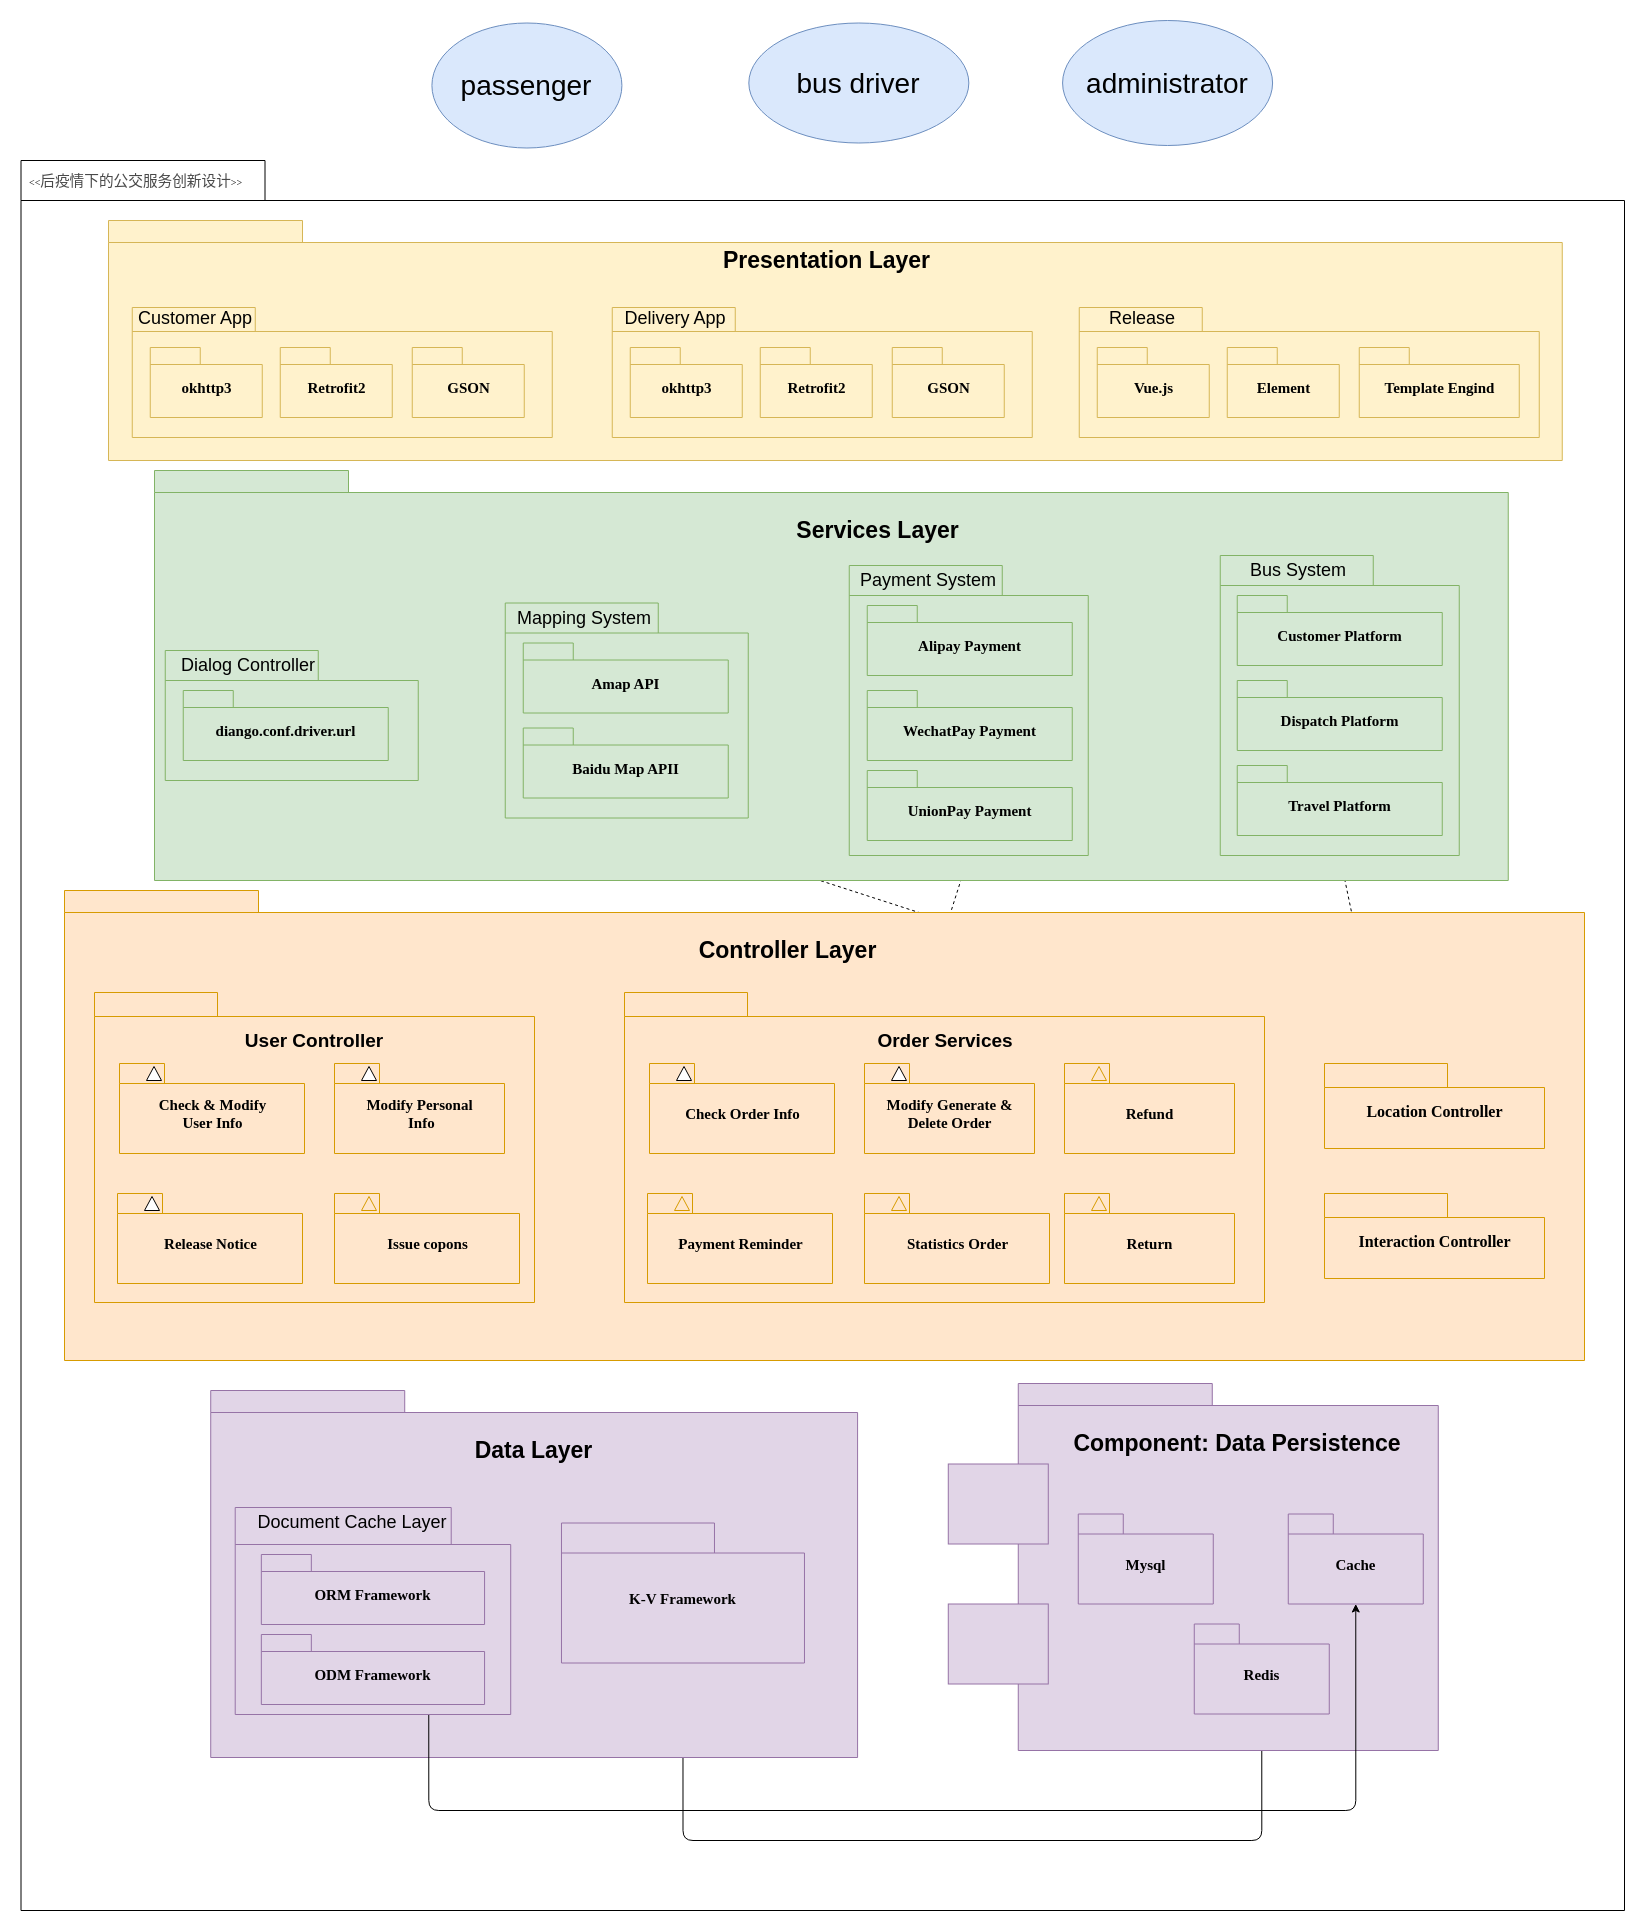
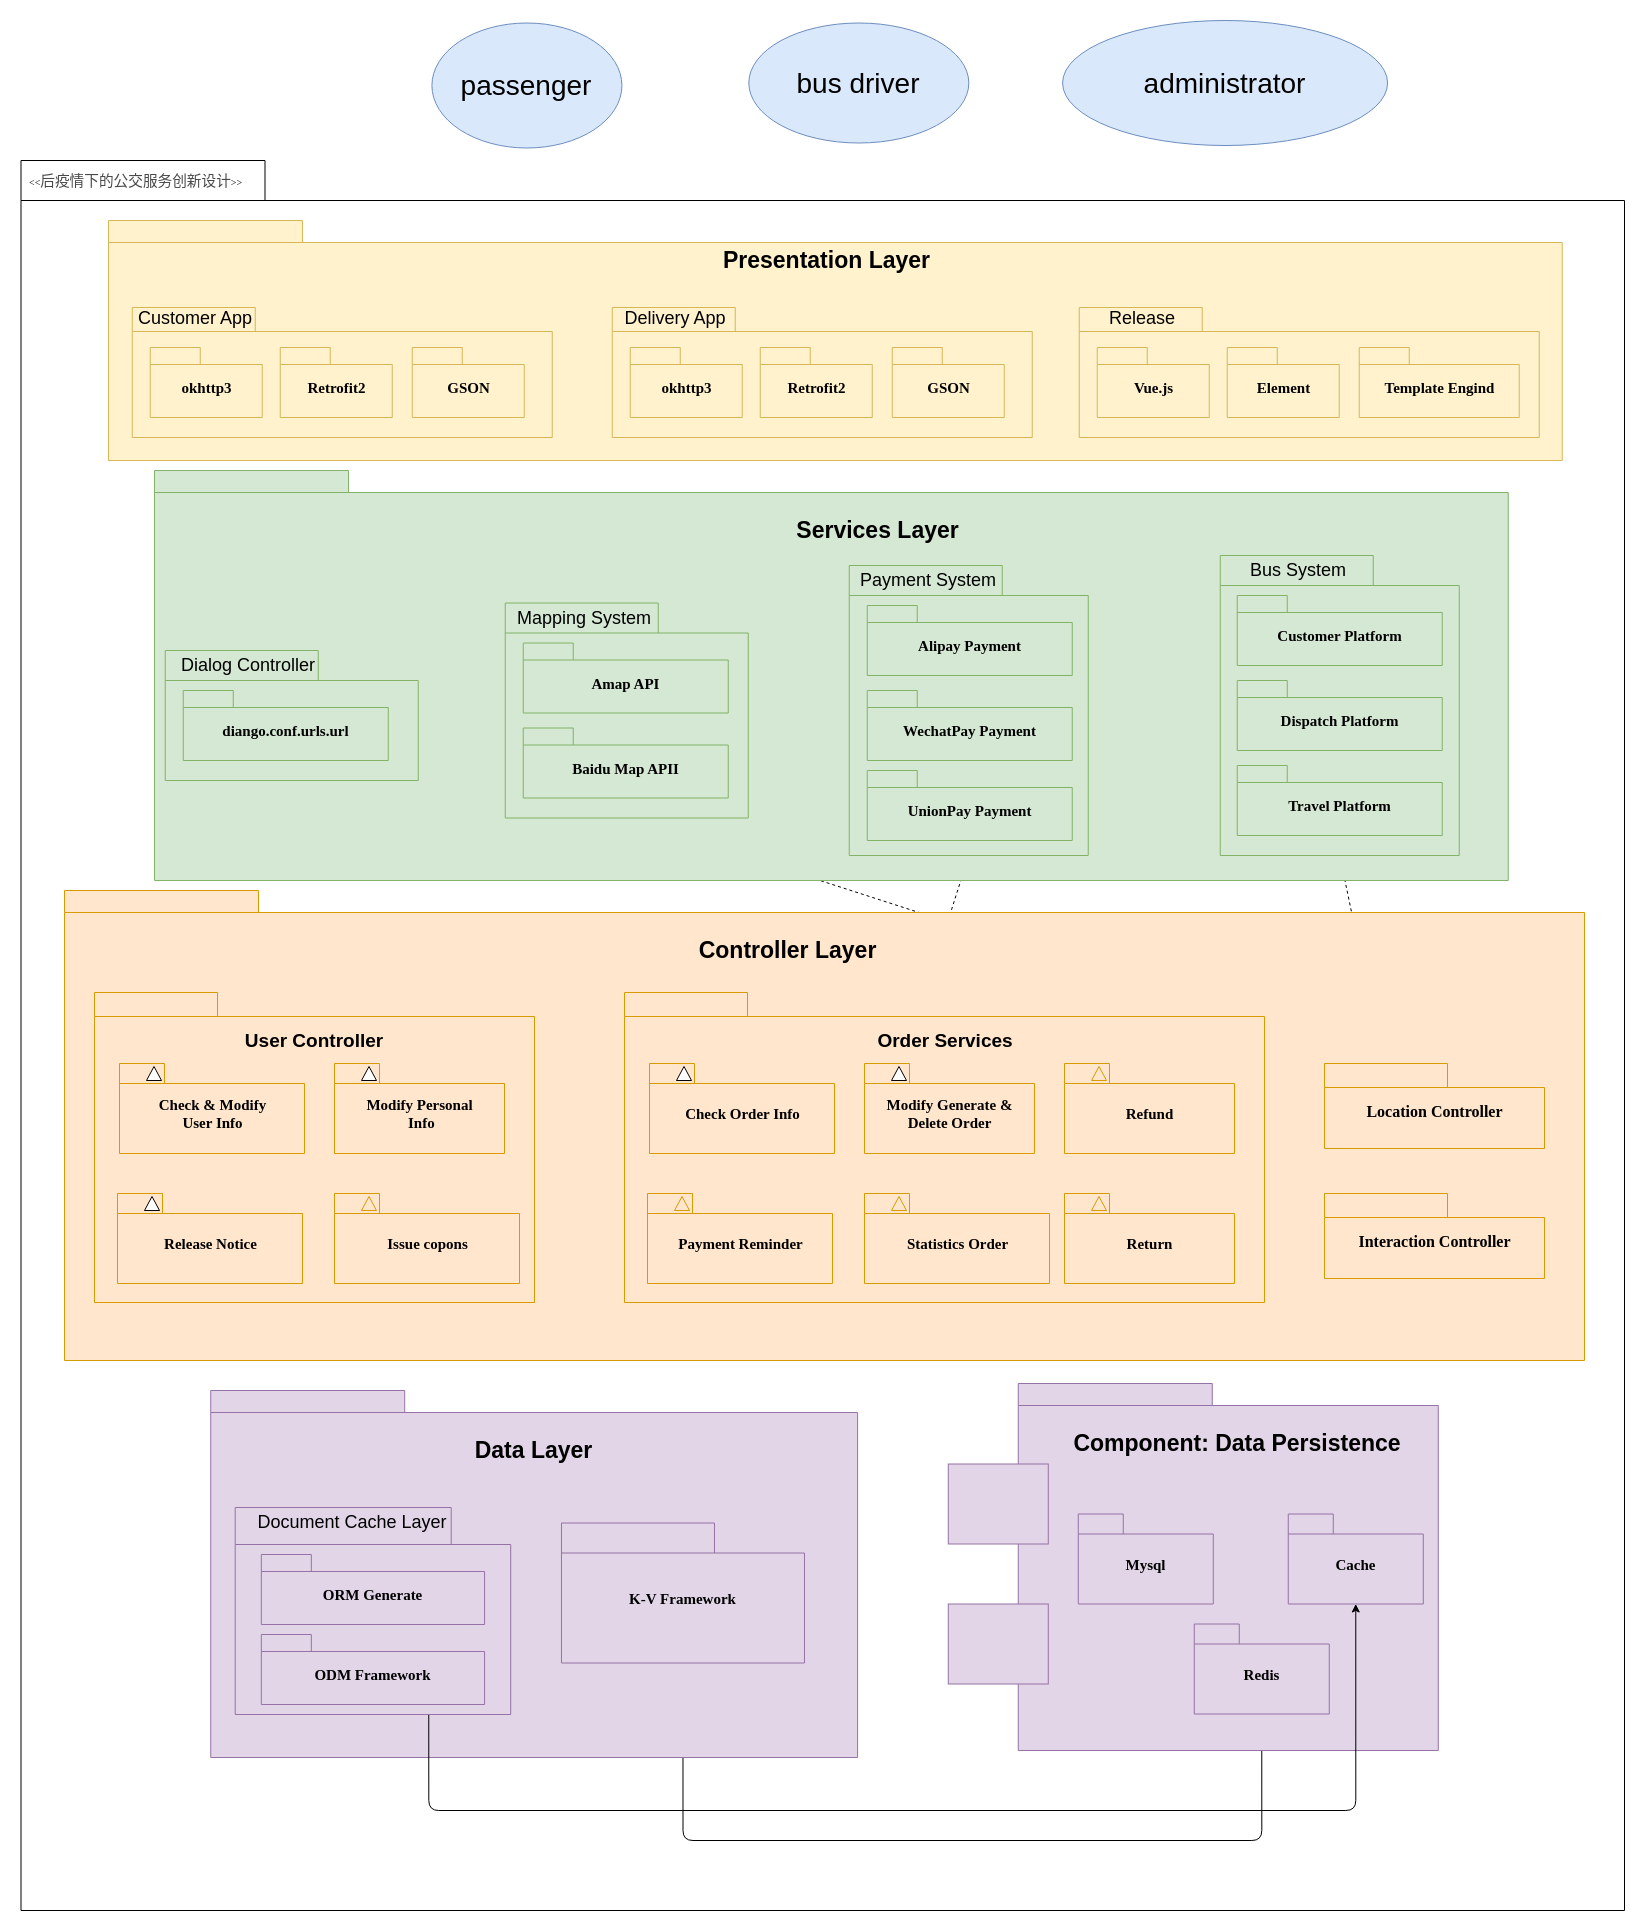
(1168, 83) -> (1225, 83)
(286, 731) -> (286, 731)
(373, 1595) -> (373, 1595)
